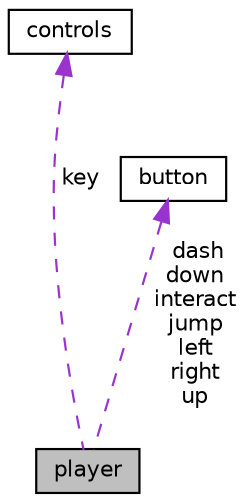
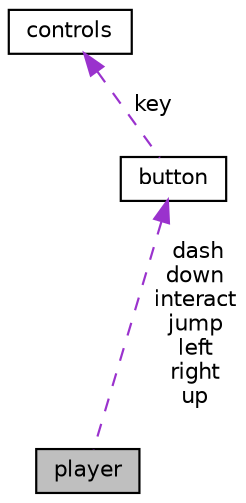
(57, 263) -> (129, 115)
